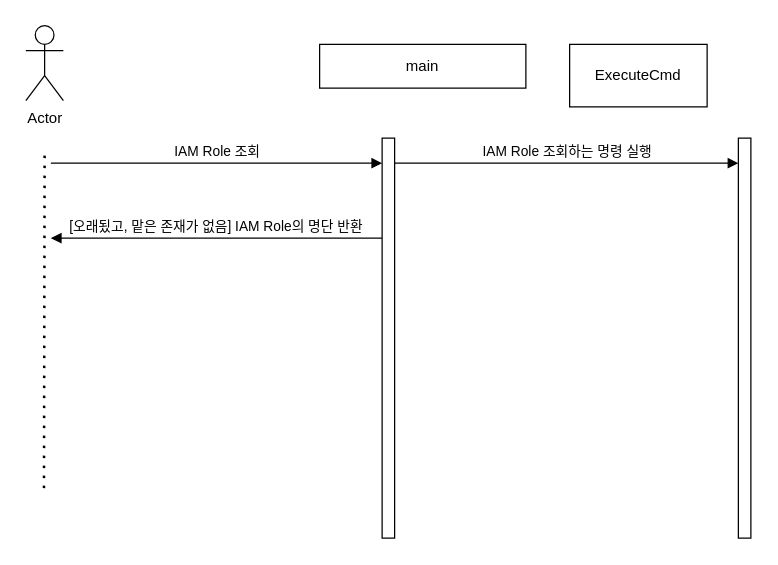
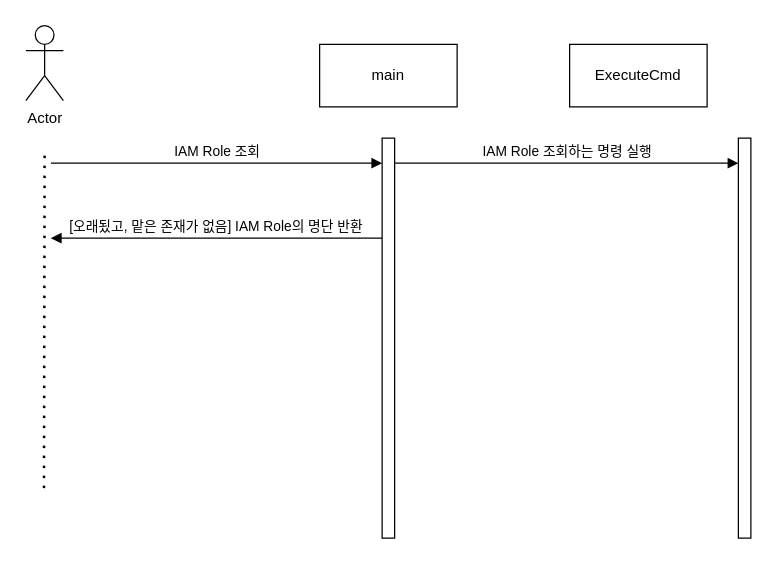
(423, 66) -> (388, 76)
